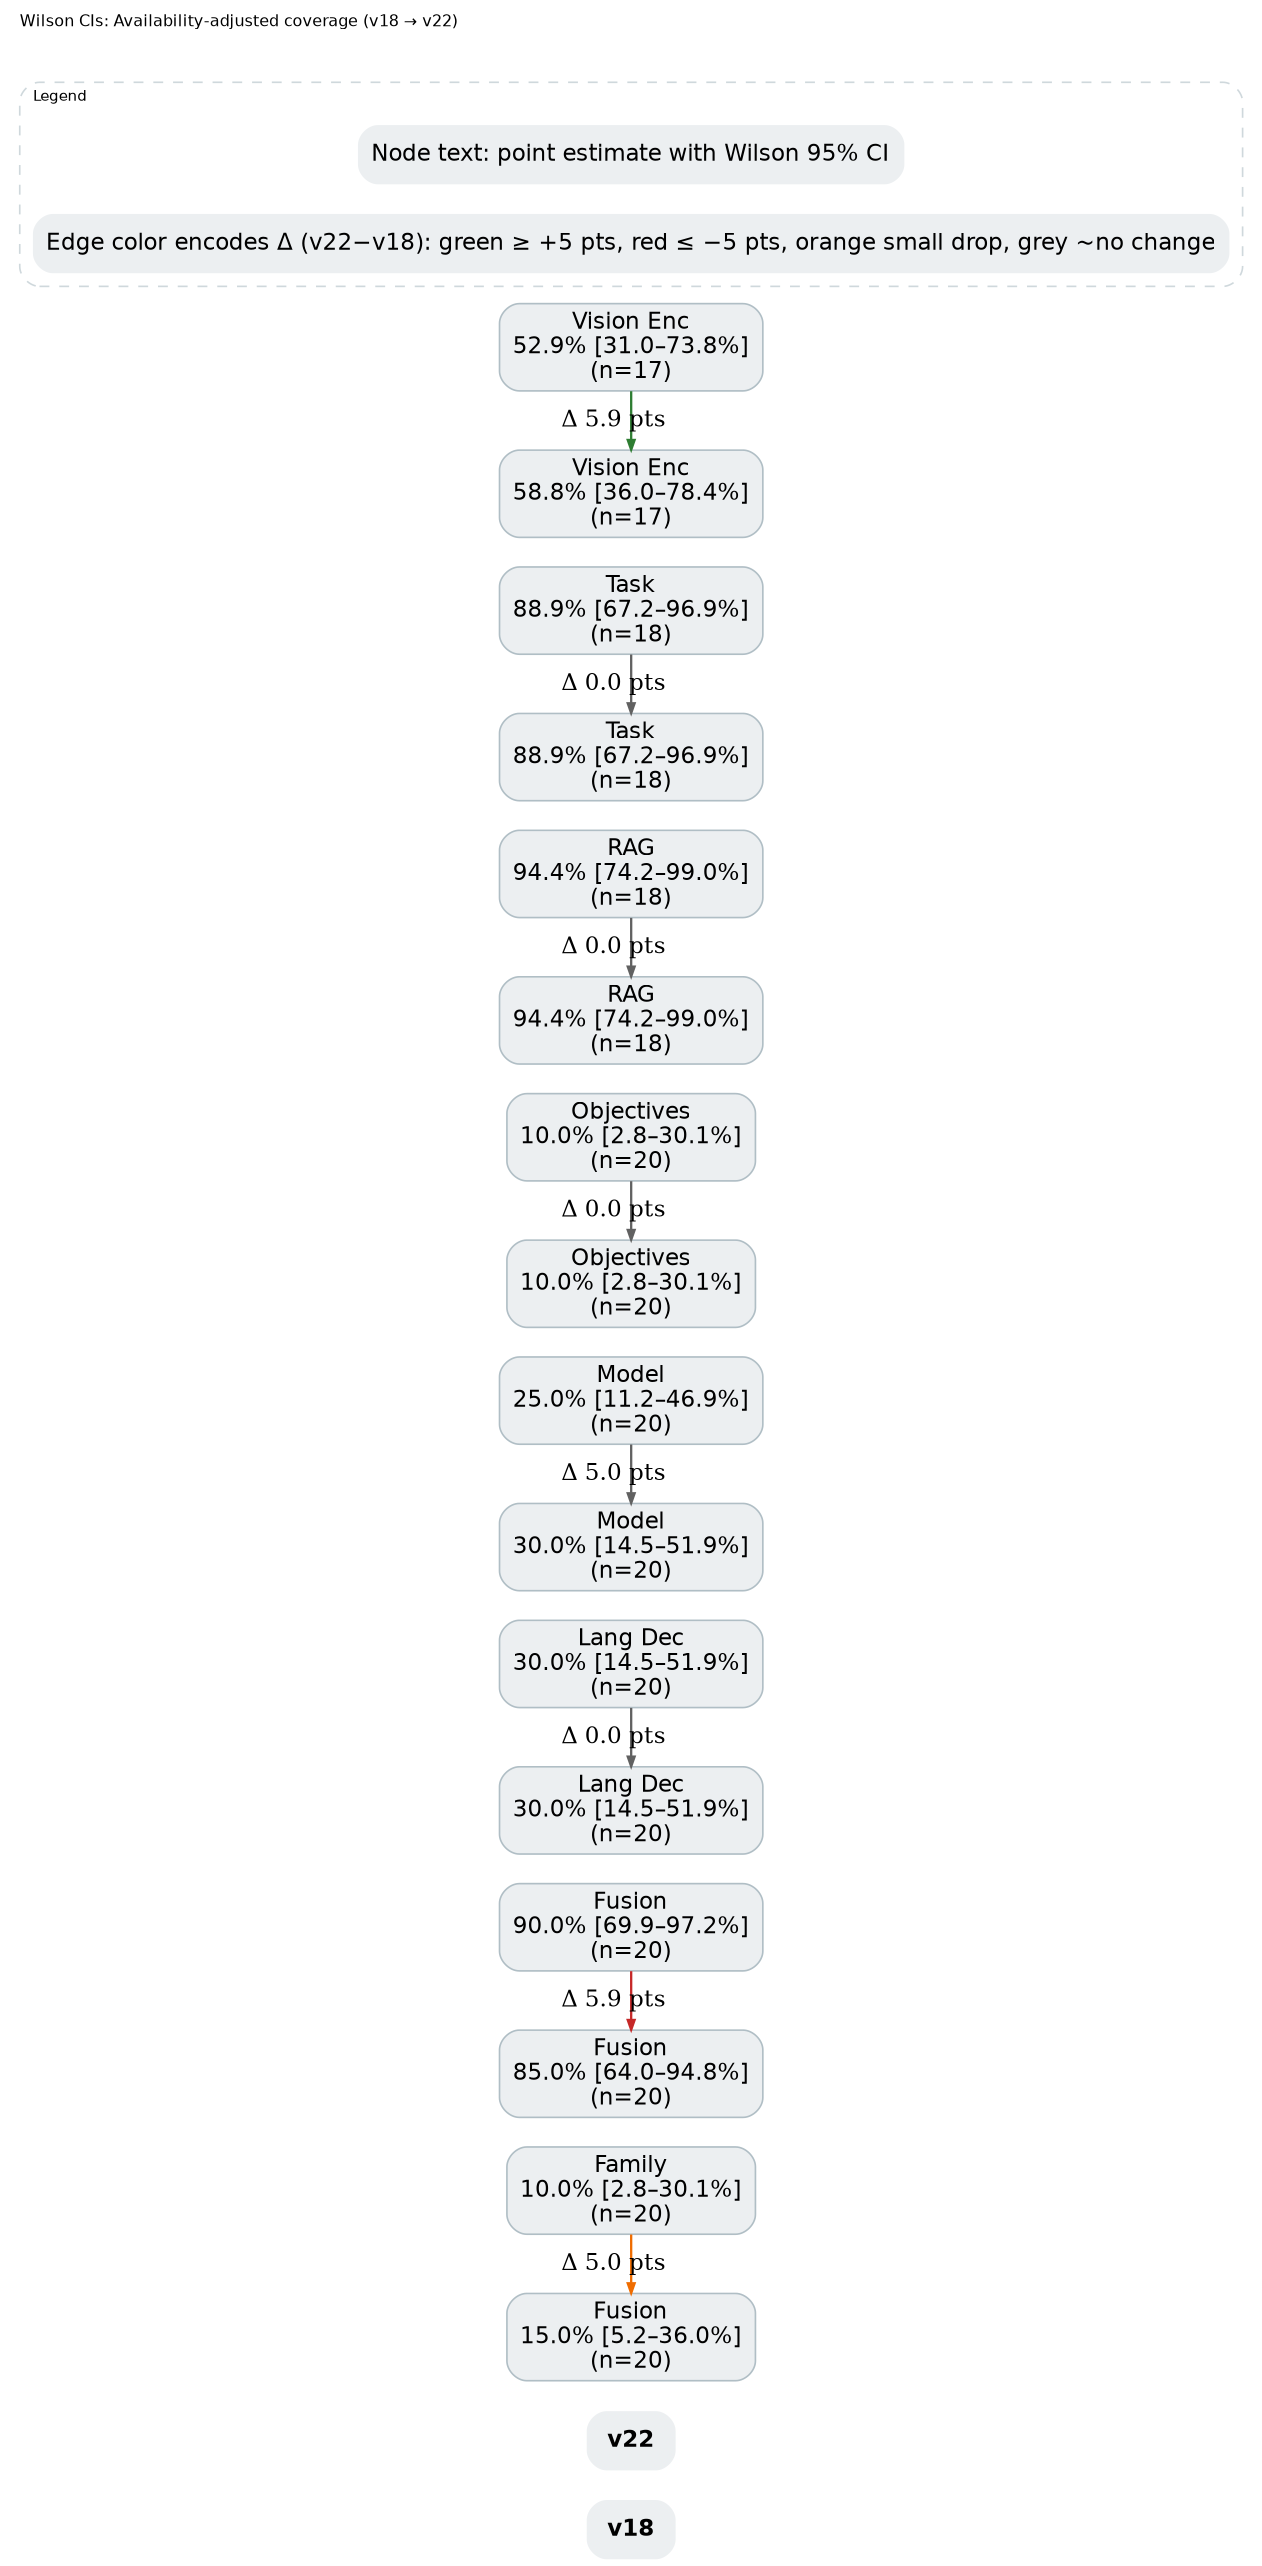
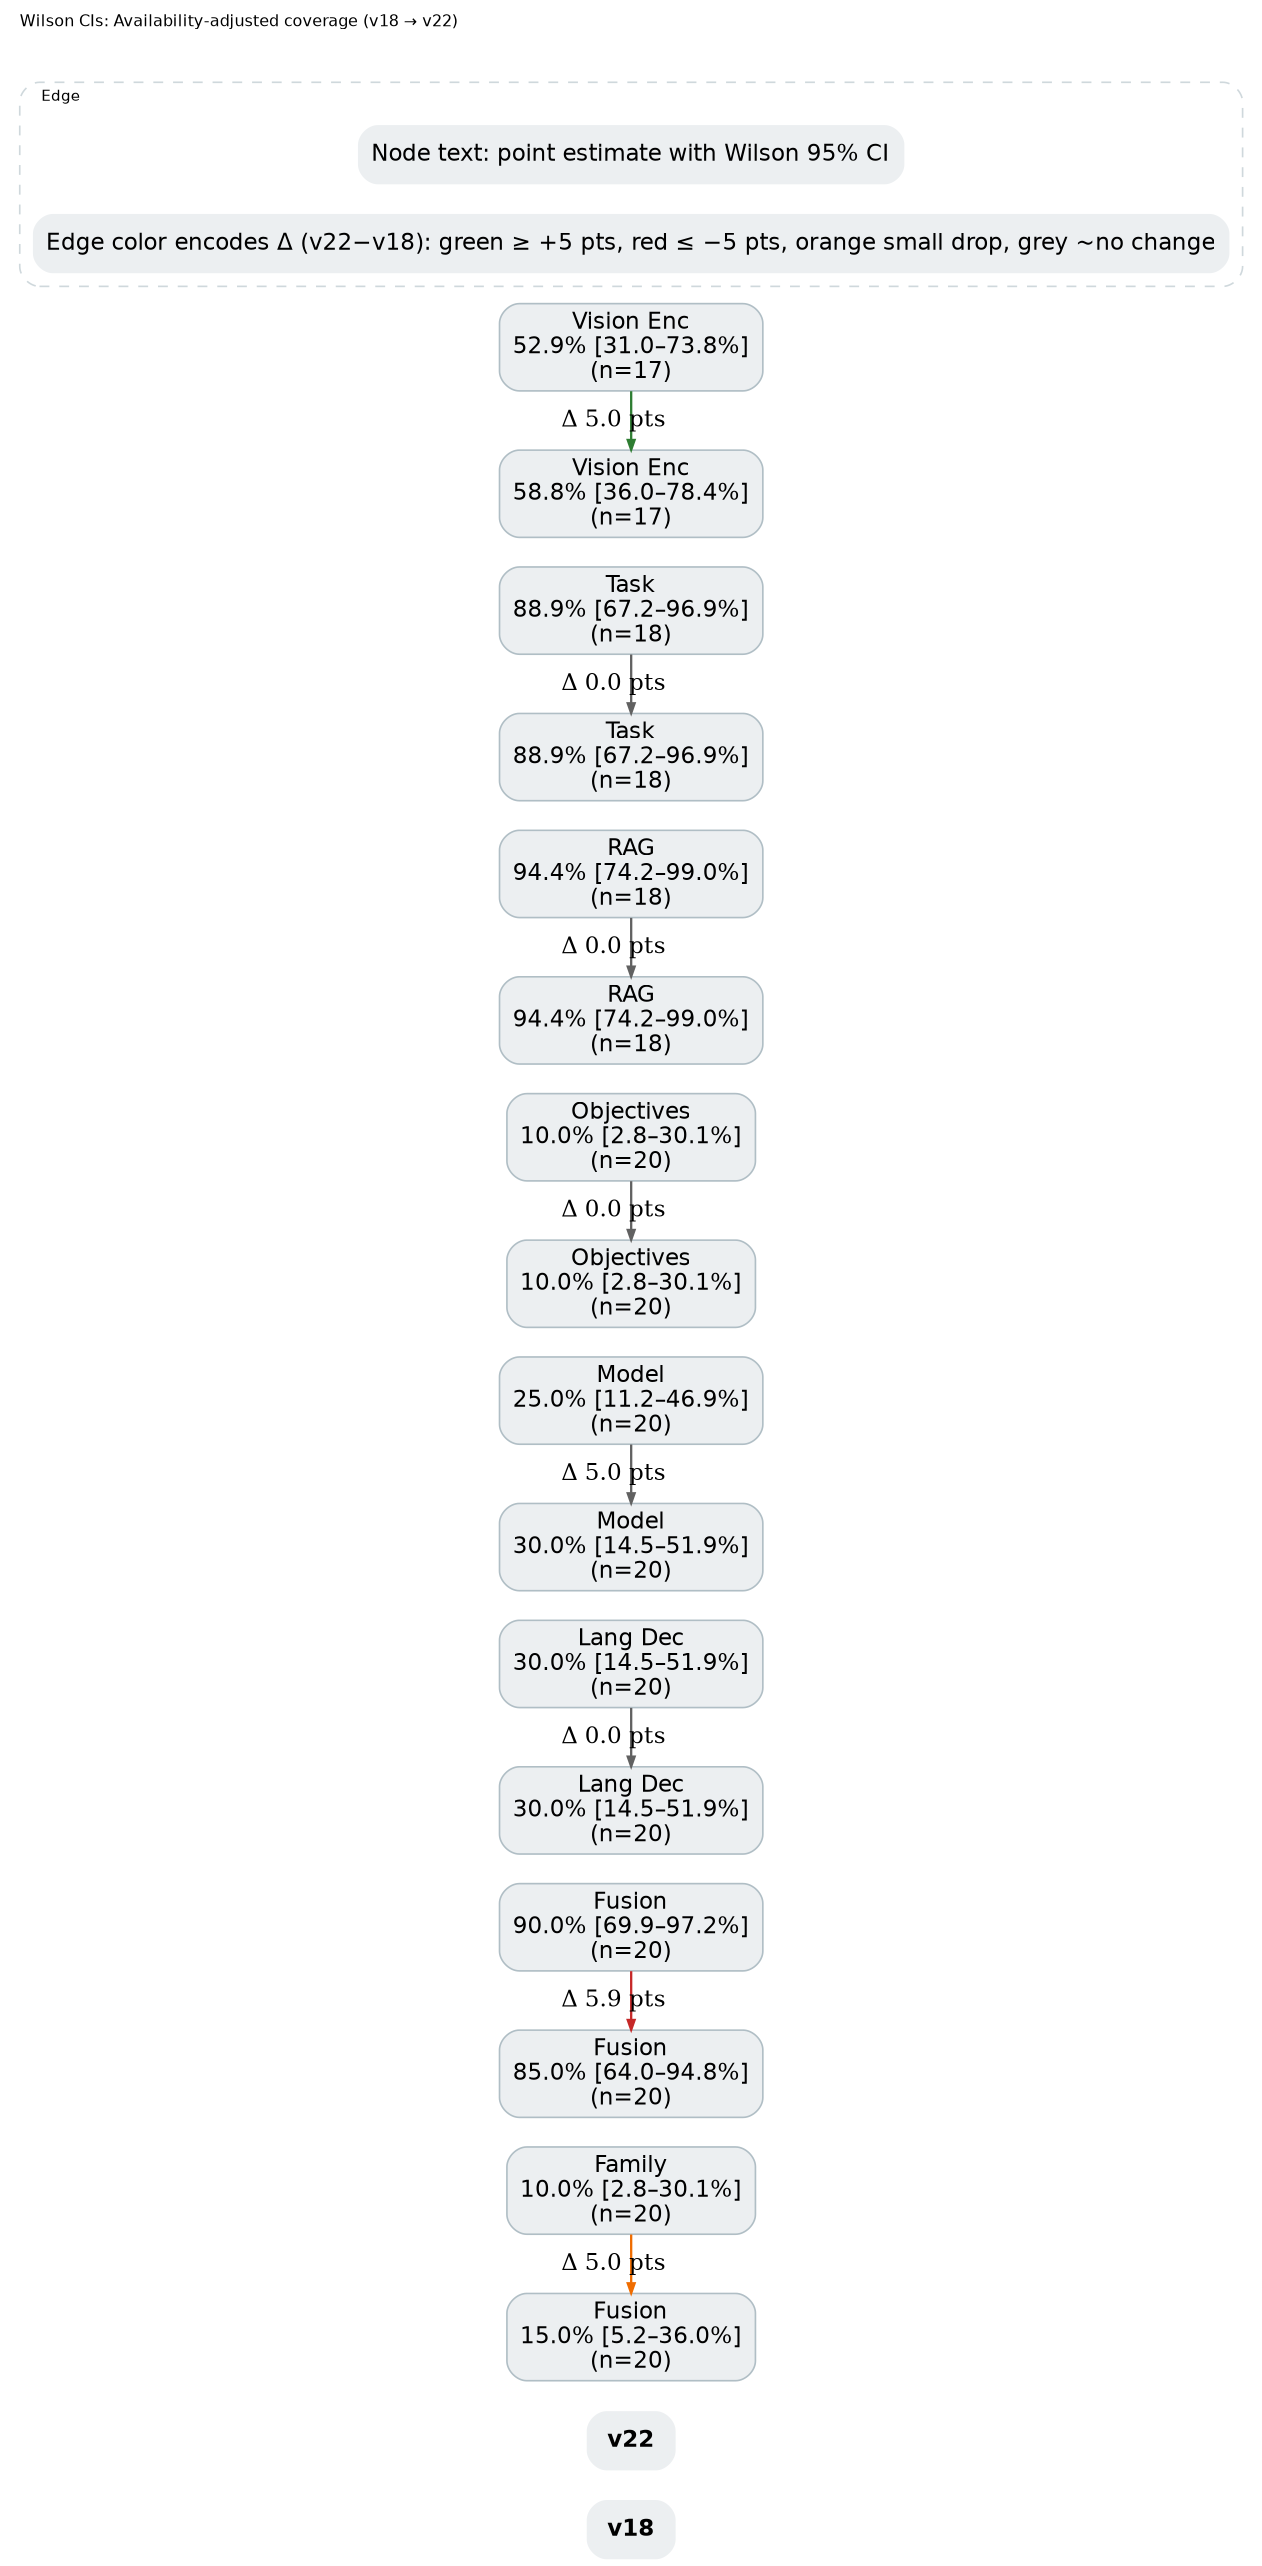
(61, 97) -> (61, 97)
(614, 421) -> (614, 421)
